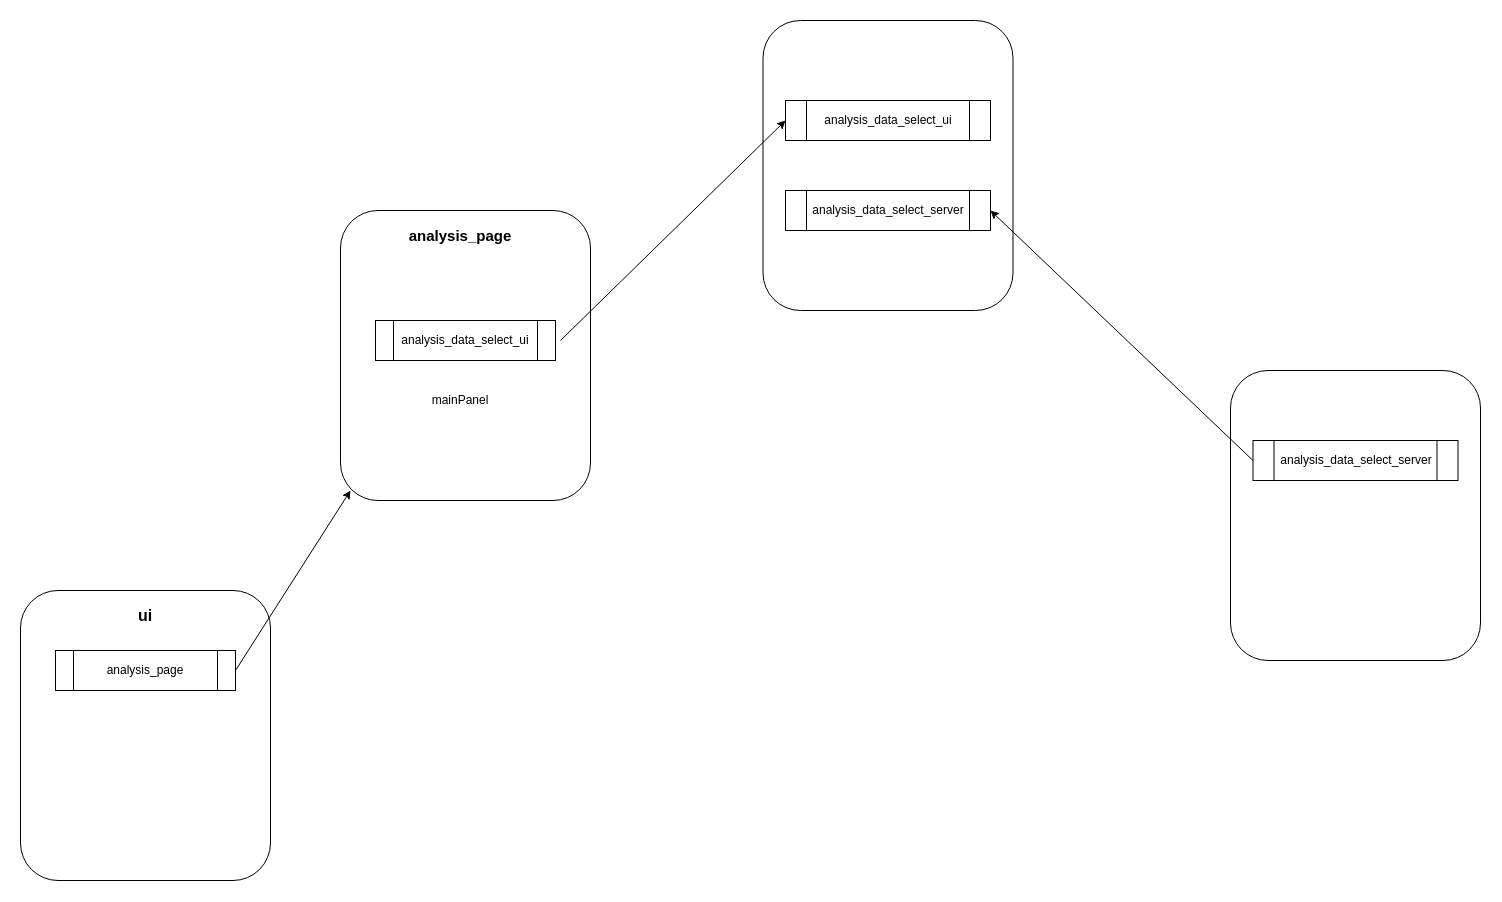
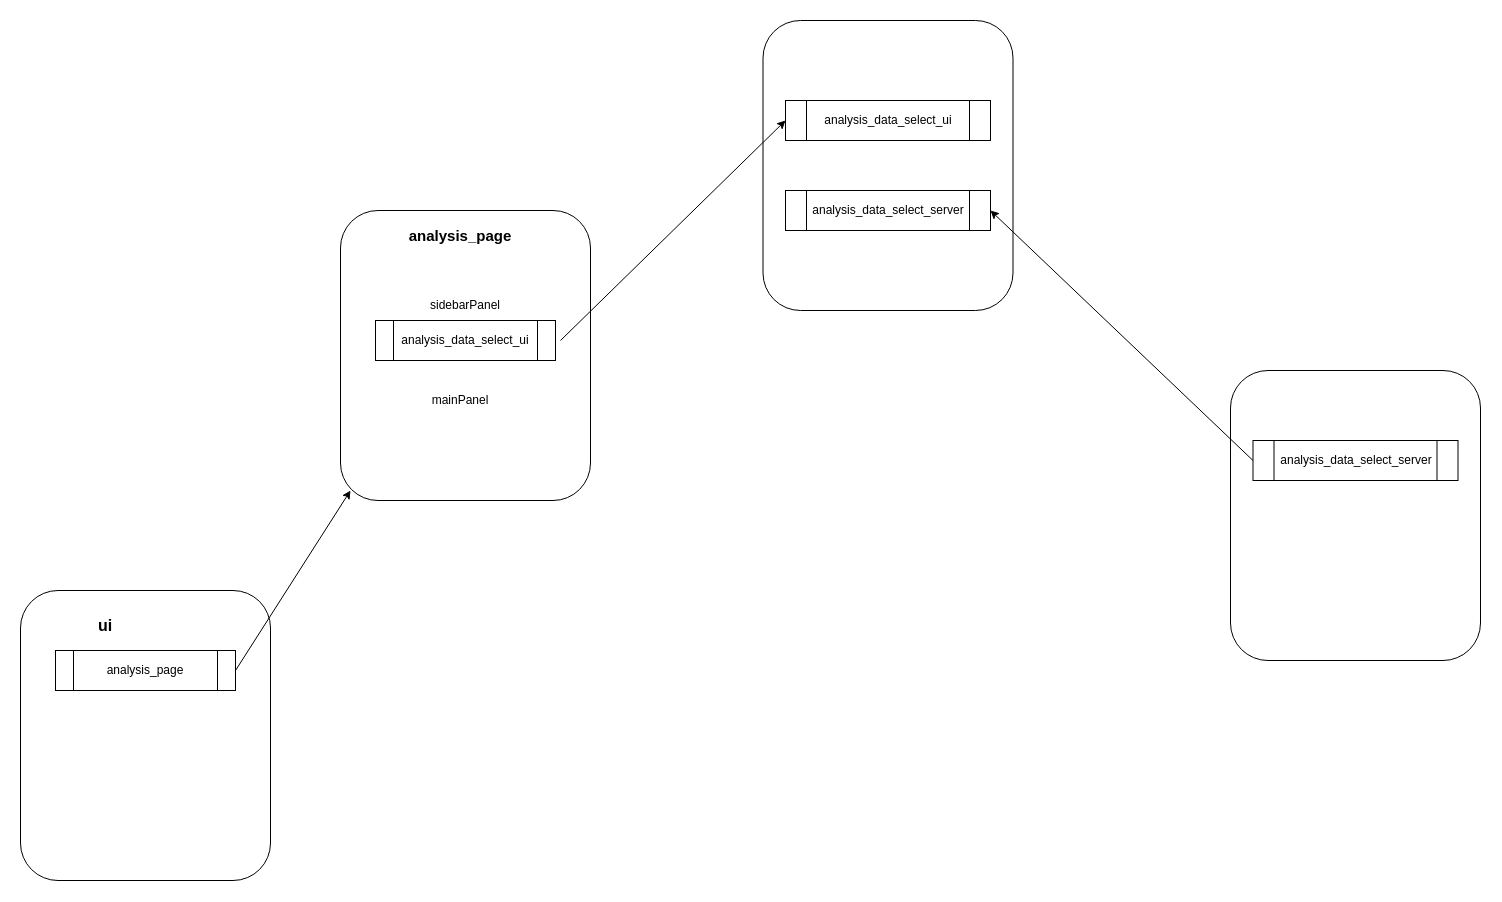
none -> (466, 306)
(146, 616) -> (106, 626)
